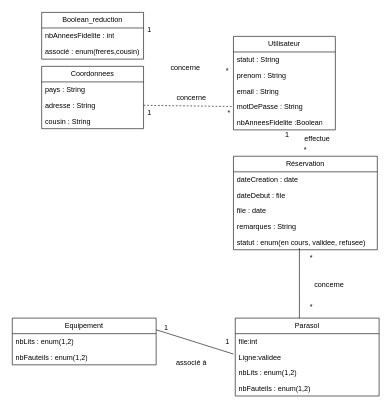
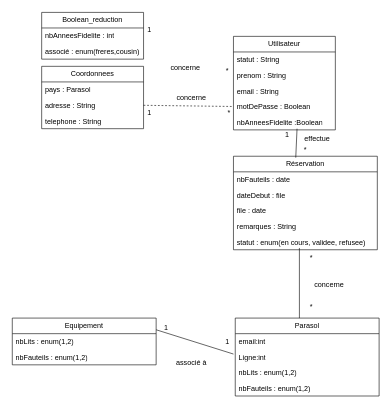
(68, 90) -> (70, 90)
(272, 107) -> (274, 107)
(71, 122) -> (77, 122)
none -> (297, 142)
(272, 180) -> (267, 180)
(251, 342) -> (254, 342)
(262, 358) -> (254, 358)
